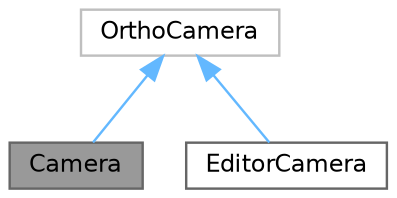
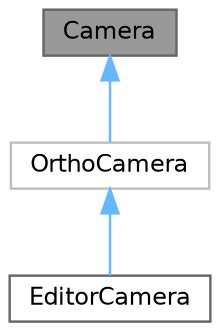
(120, 109) -> (110, 112)
